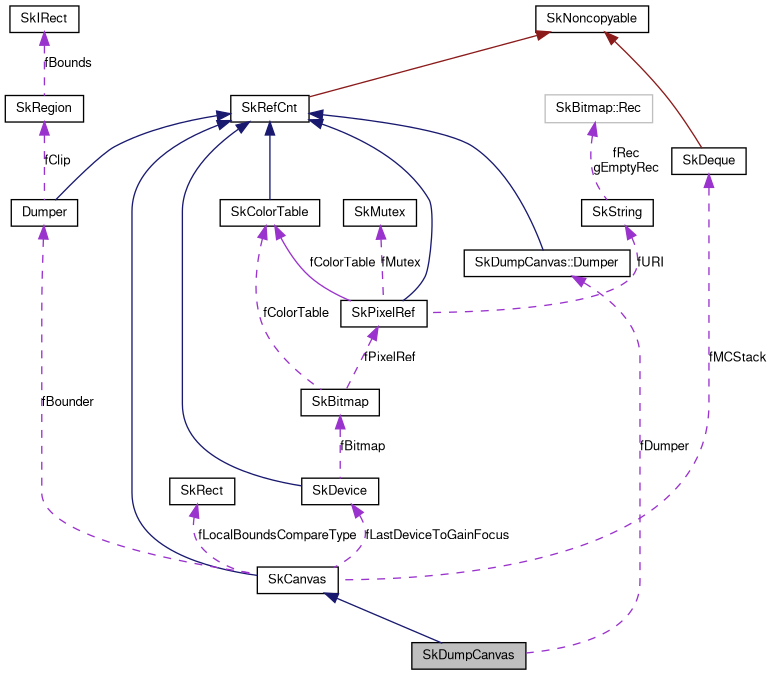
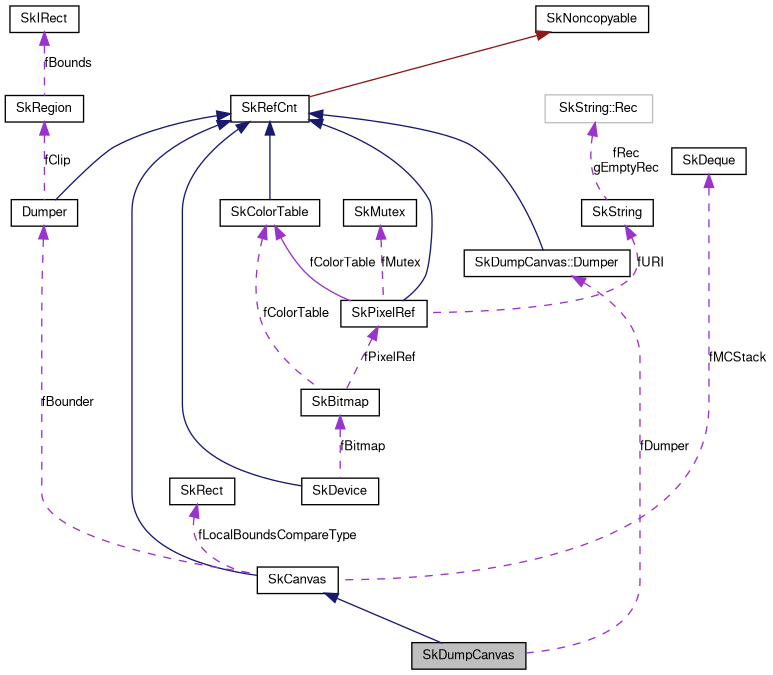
(662, 92) -> none
(599, 109) -> (599, 109)
(360, 547) -> none
